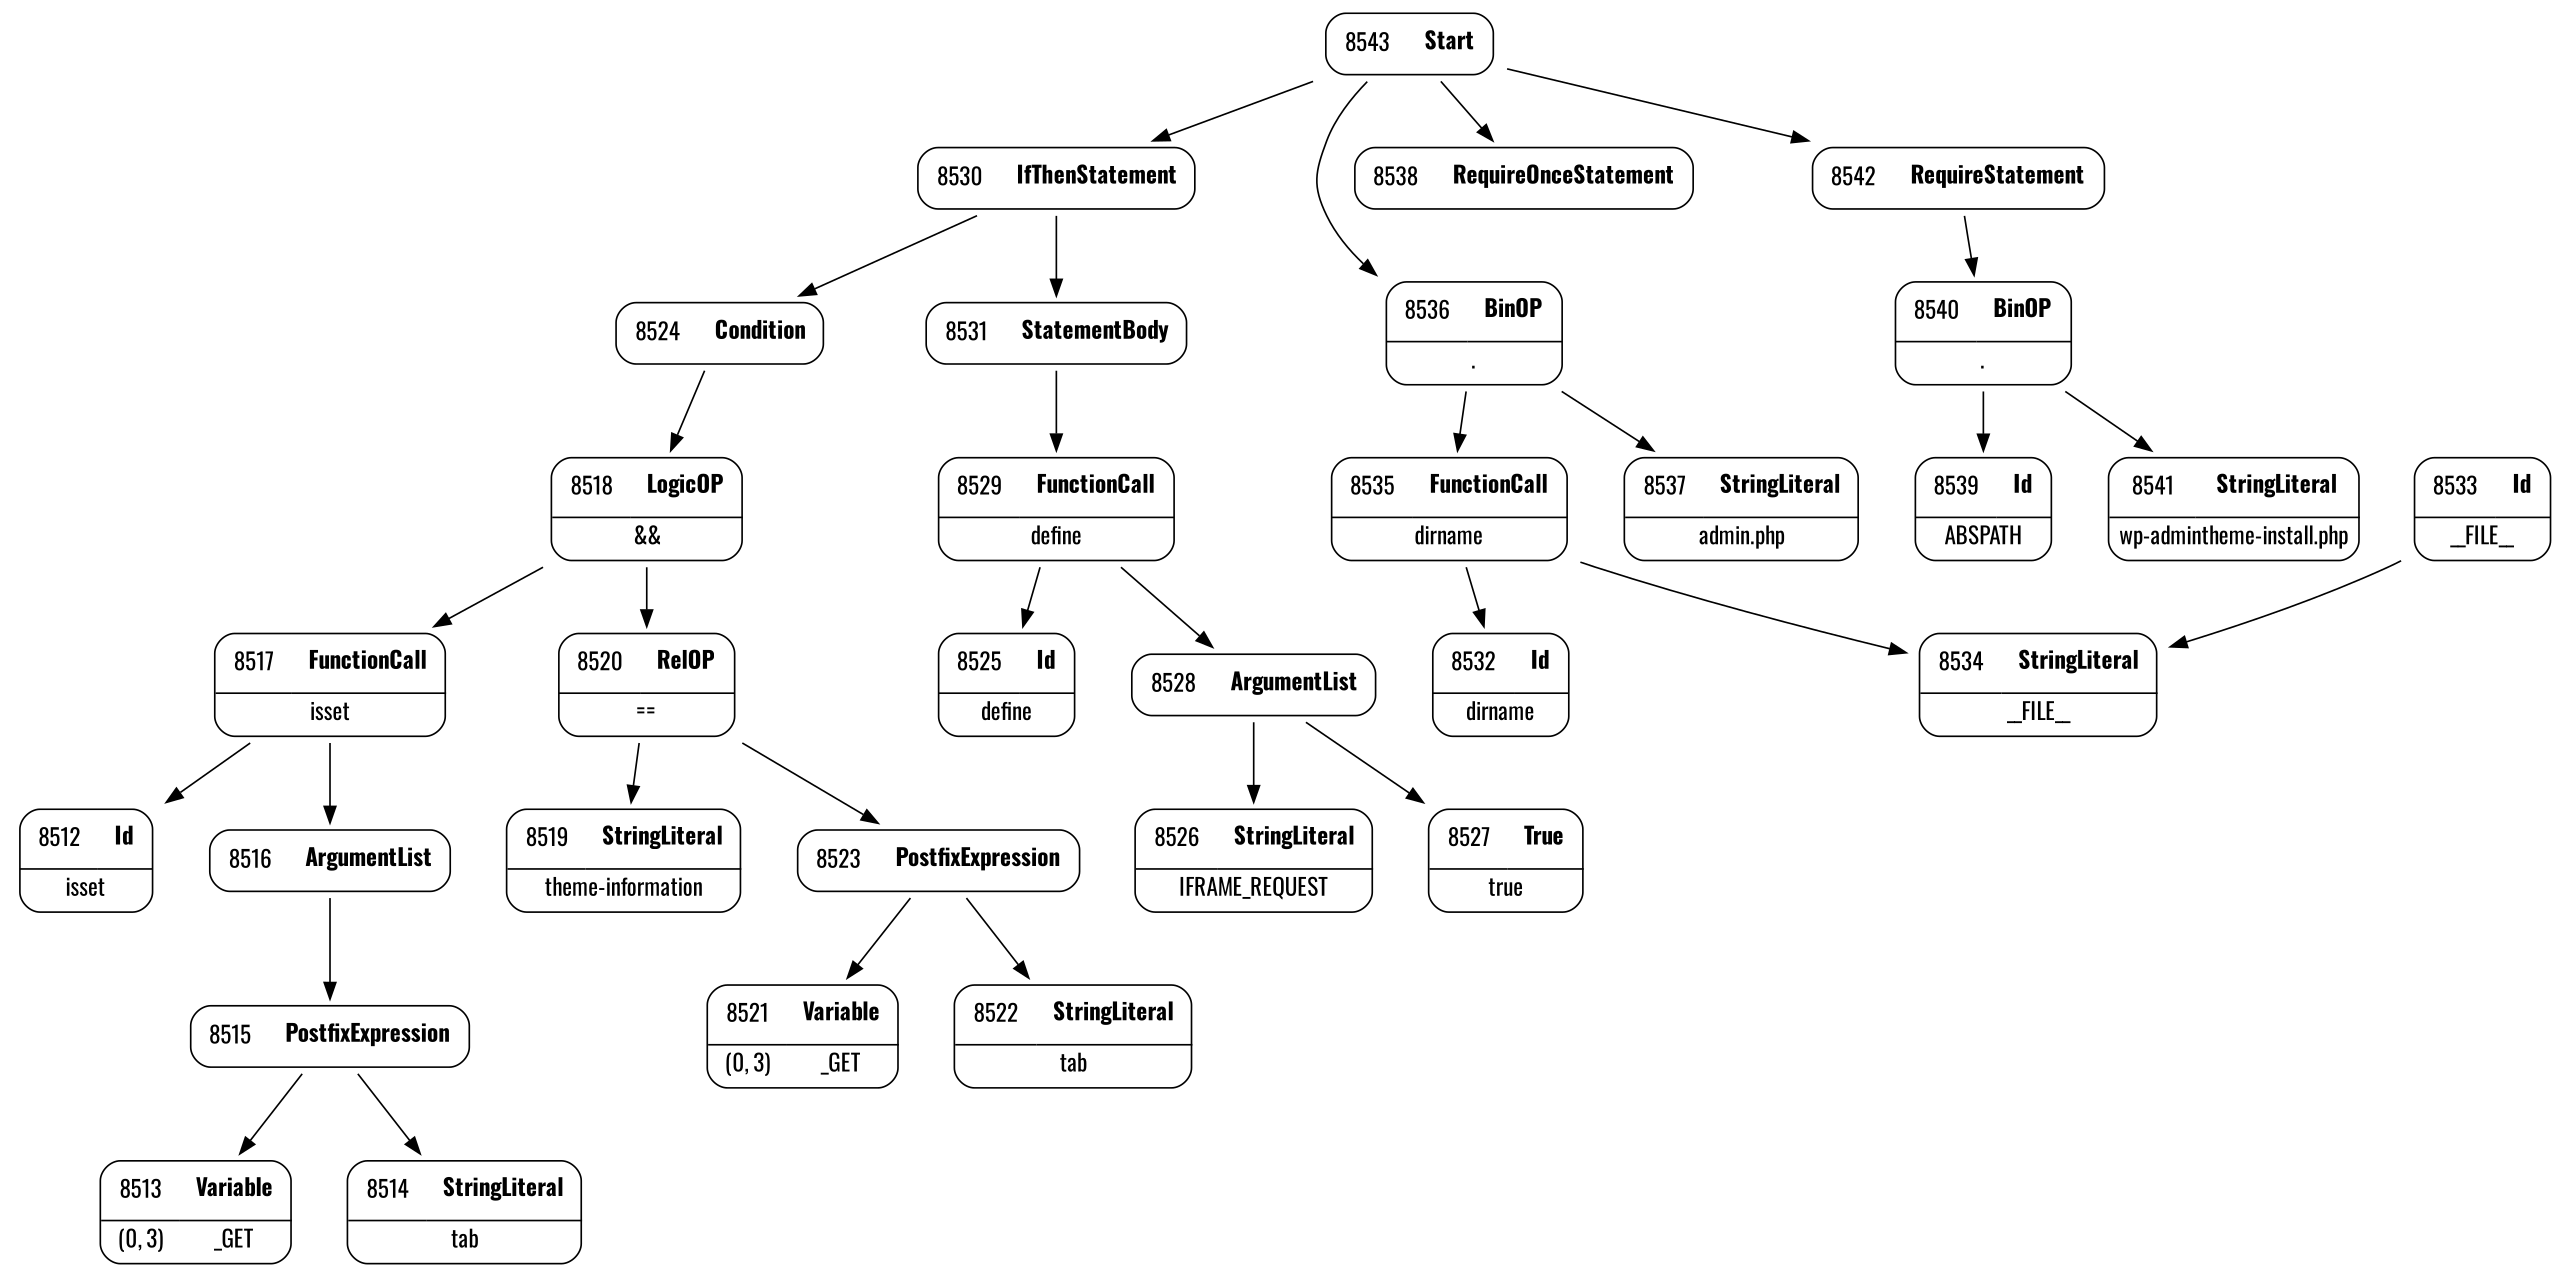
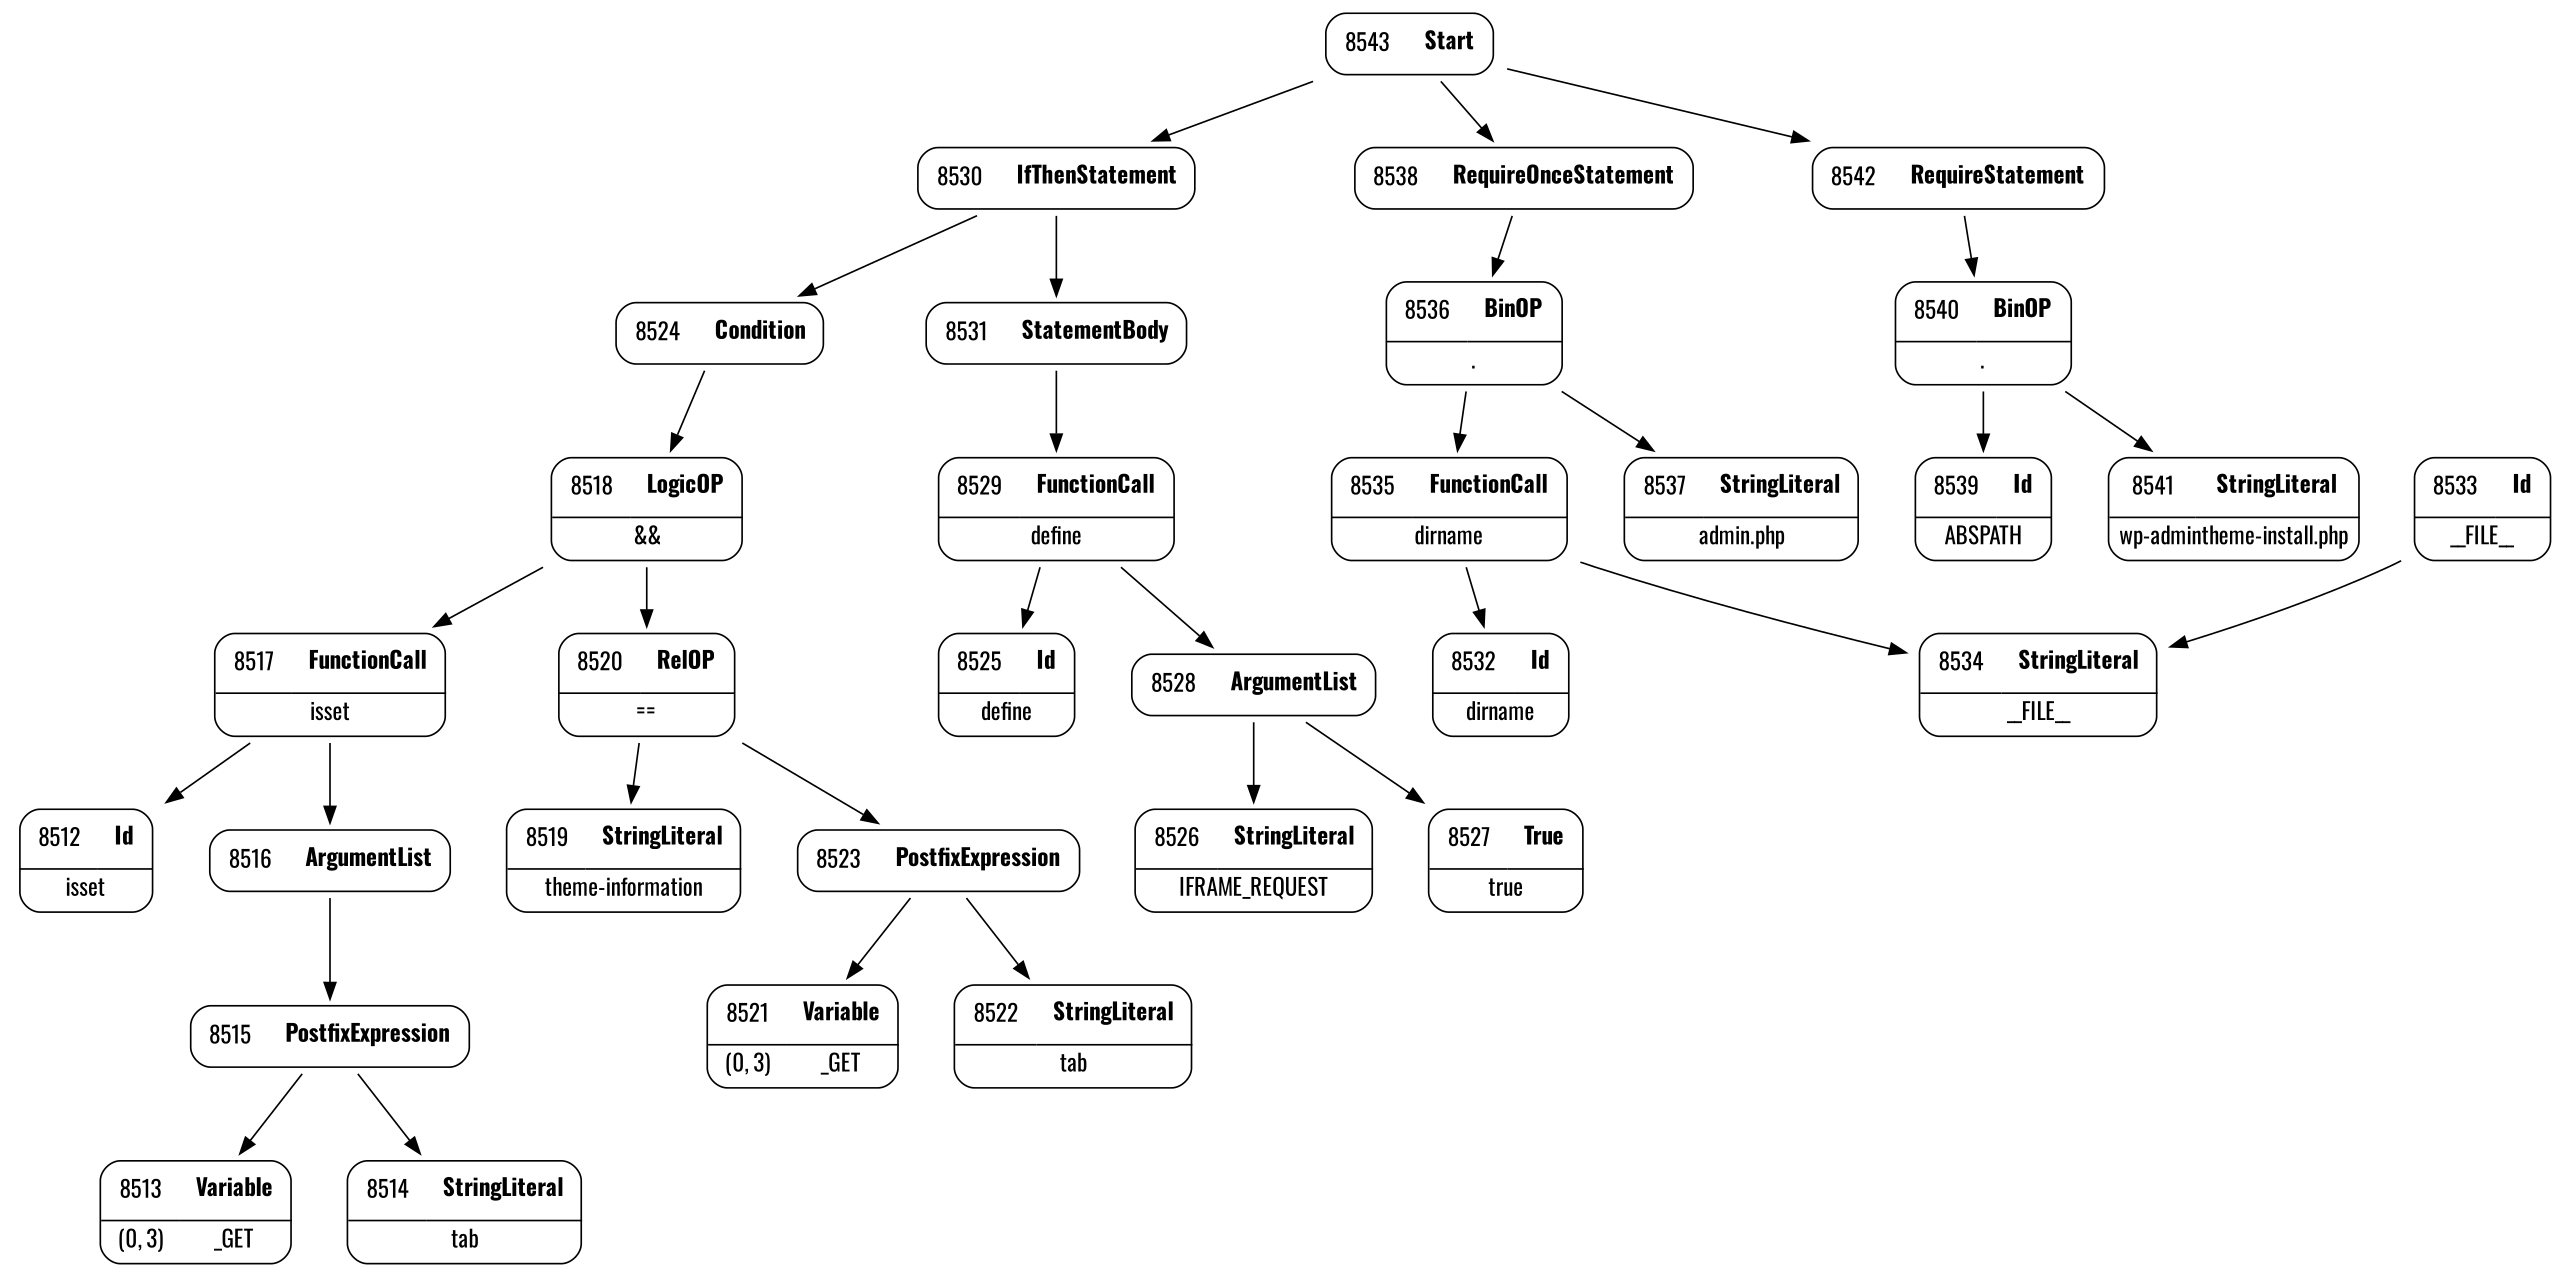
(1317, 173) -> (1505, 237)
